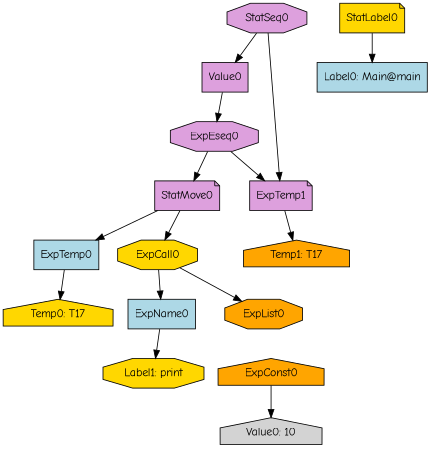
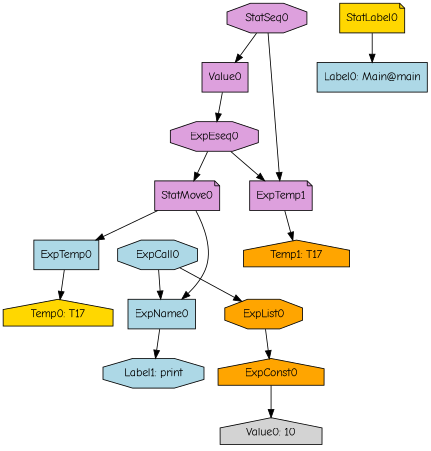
(174, 222) -> (208, 254)
(158, 255) -> (158, 255)
none -> (267, 340)
(153, 373) -> (153, 373)
